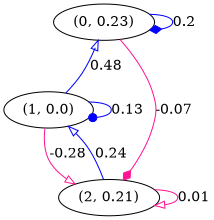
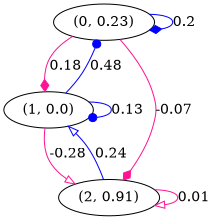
none -> (53, 54)
(83, 72) -> (83, 72)
(109, 198) -> (109, 198)
